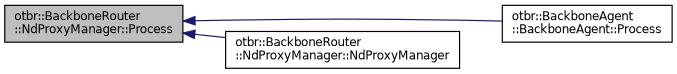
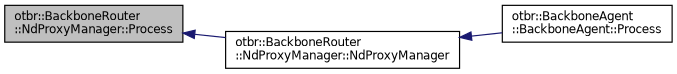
(349, 19) -> (487, 34)
